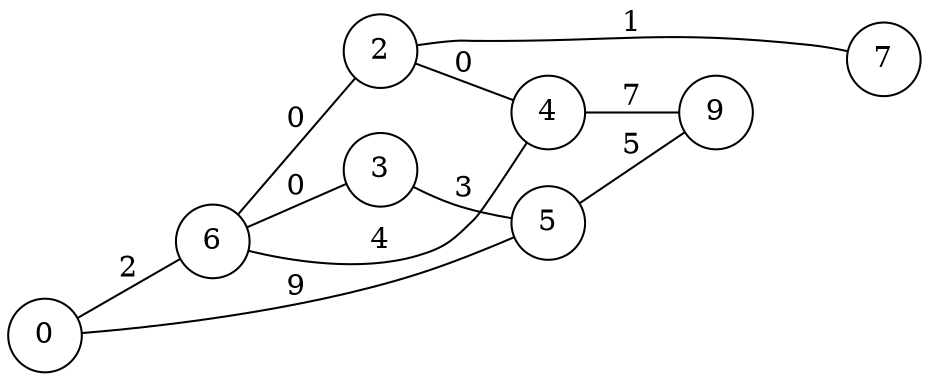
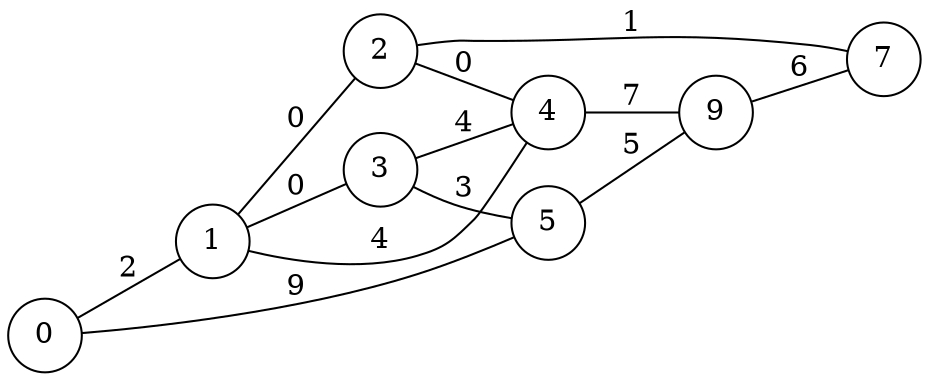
none -> (800, 86)
none -> (464, 141)
(213, 241) -> (213, 241)
